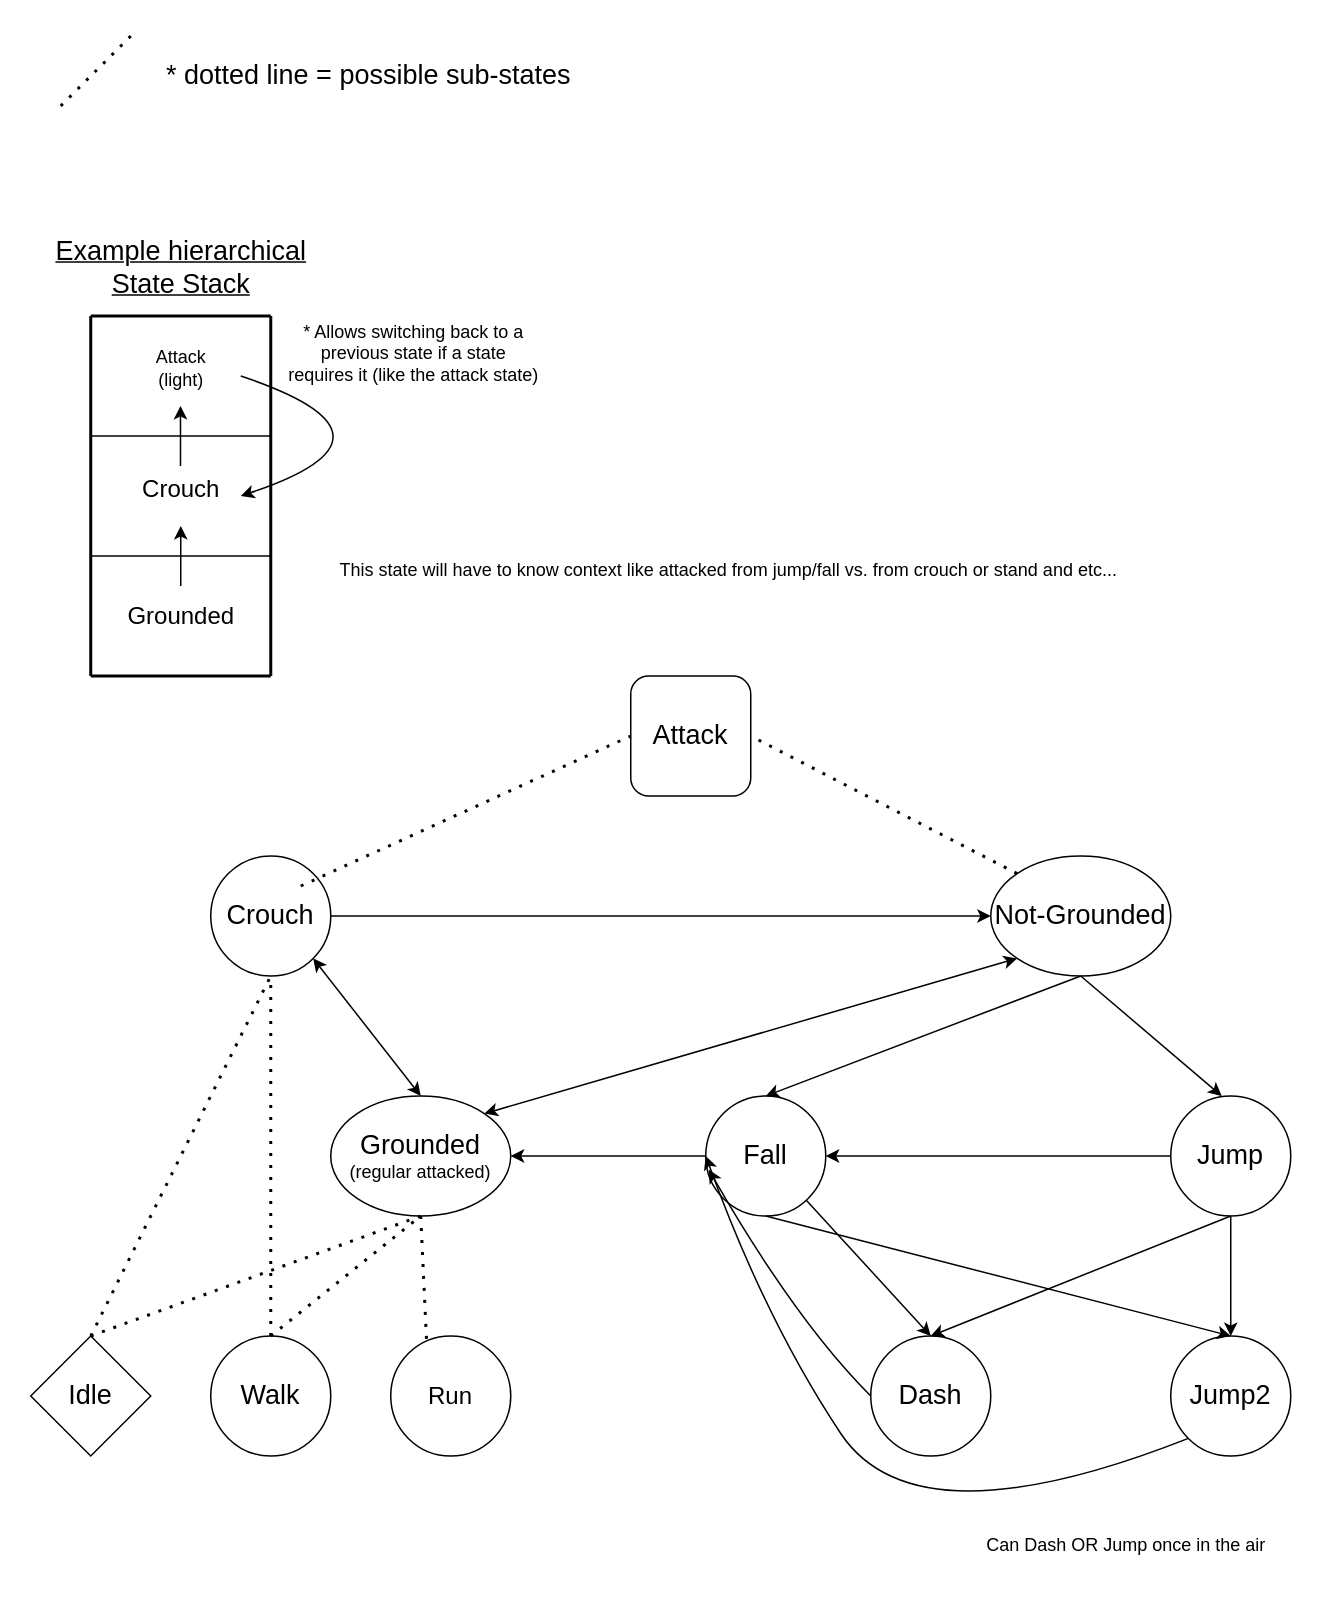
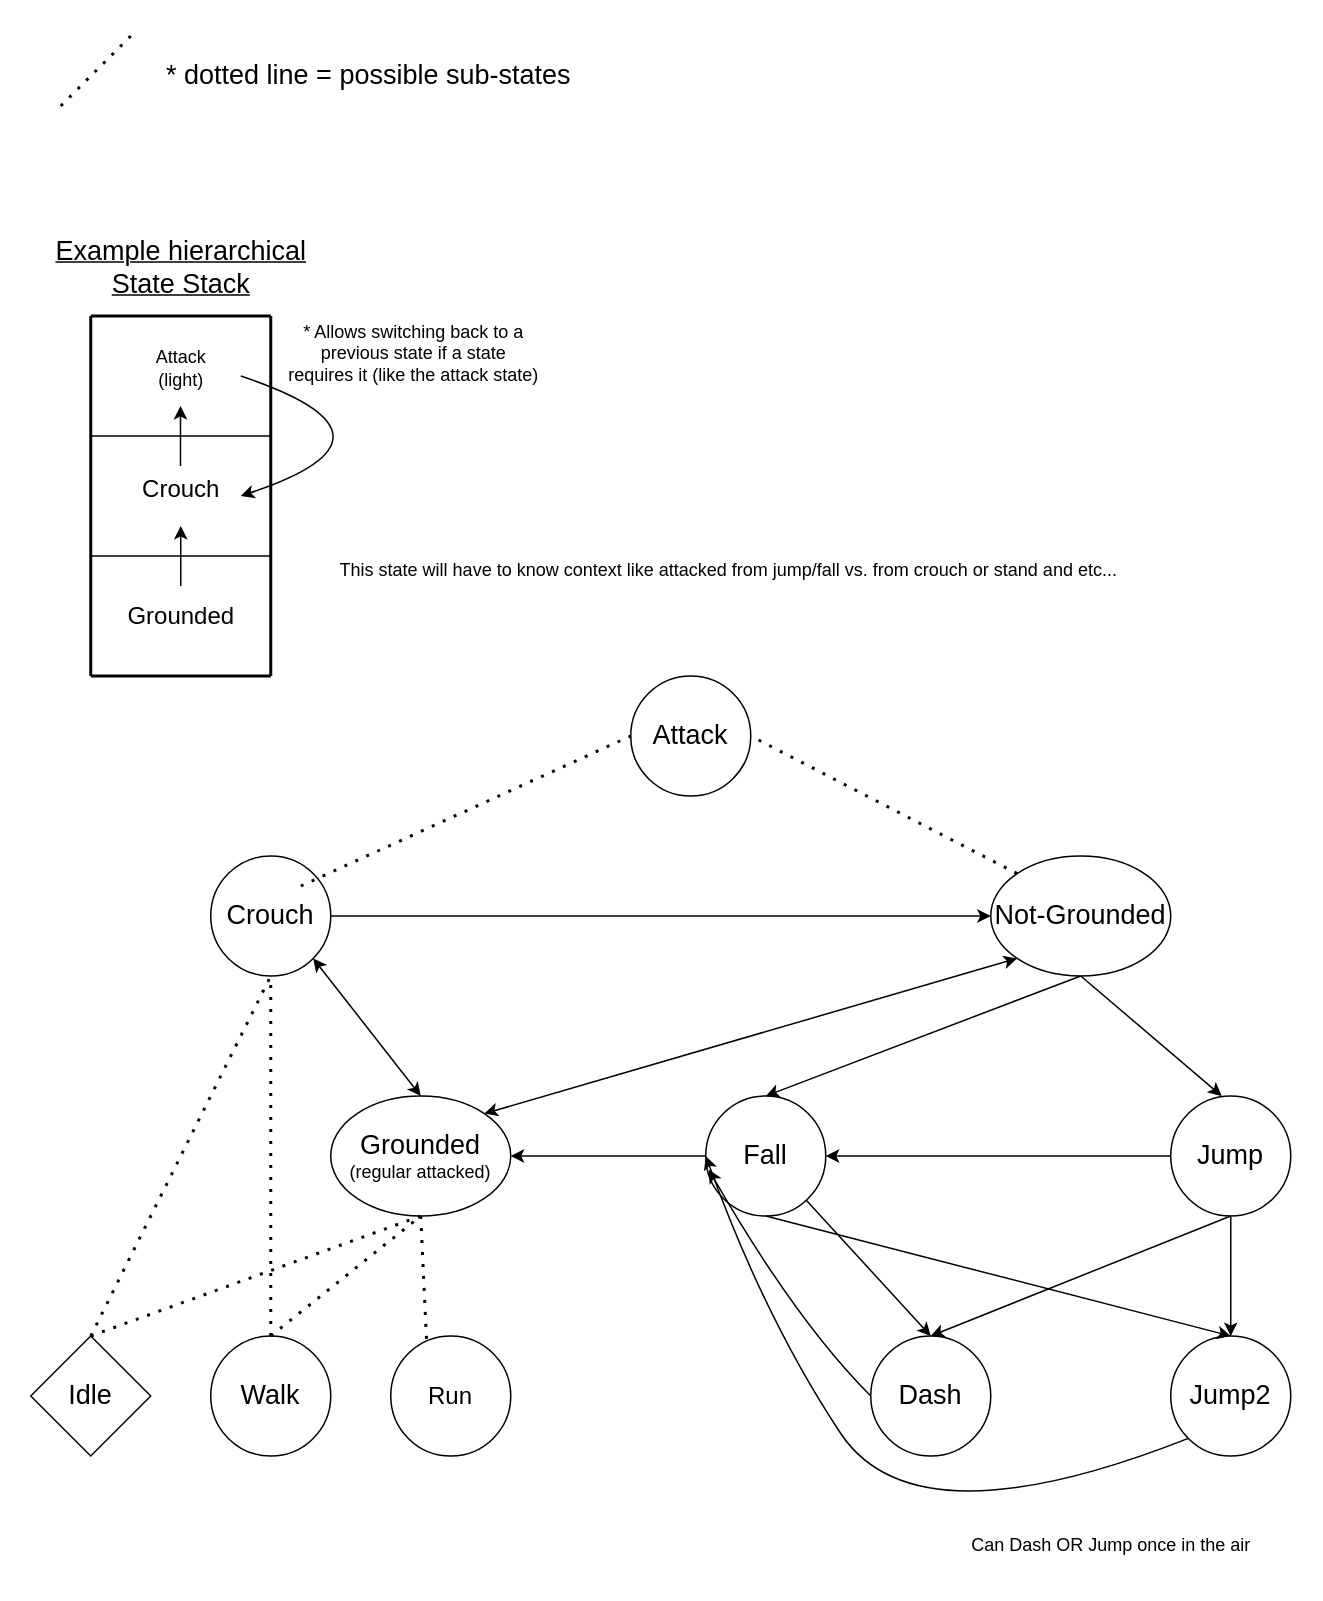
(691, 736) -> (691, 736)
(1126, 1546) -> (1111, 1546)
